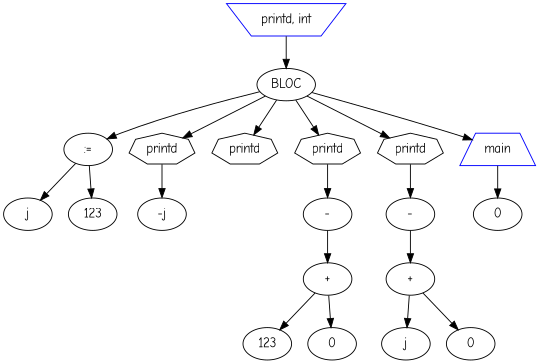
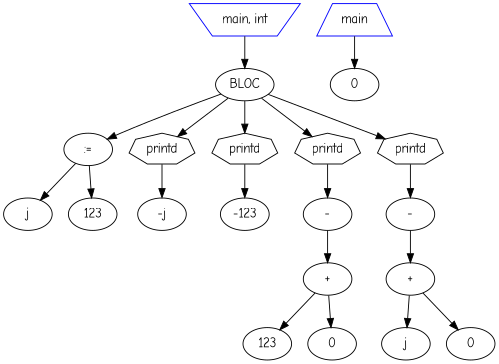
(286, 20) -> (245, 20)
(388, 114) -> none
none -> (245, 214)
